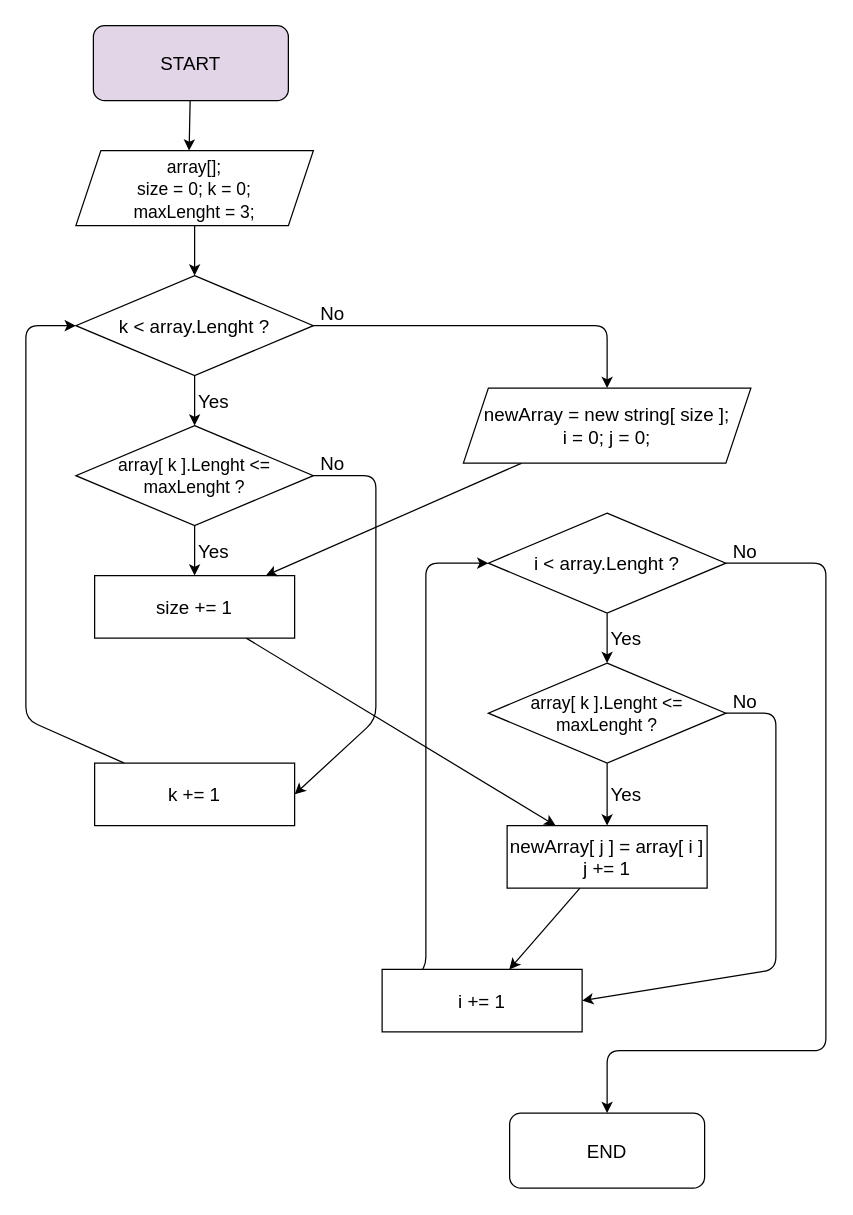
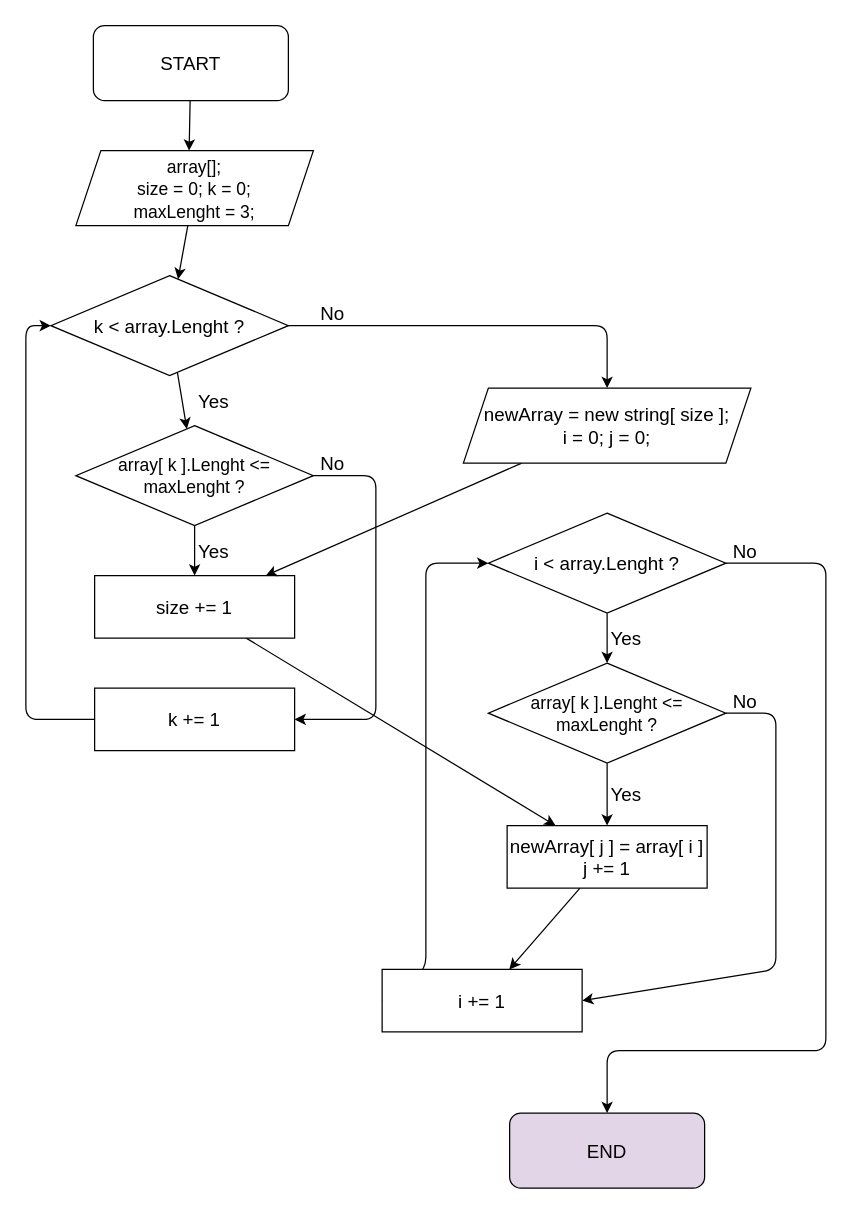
(191, 63) -> (191, 63)
(194, 326) -> (169, 326)
(194, 794) -> (194, 719)
(607, 1151) -> (607, 1151)
